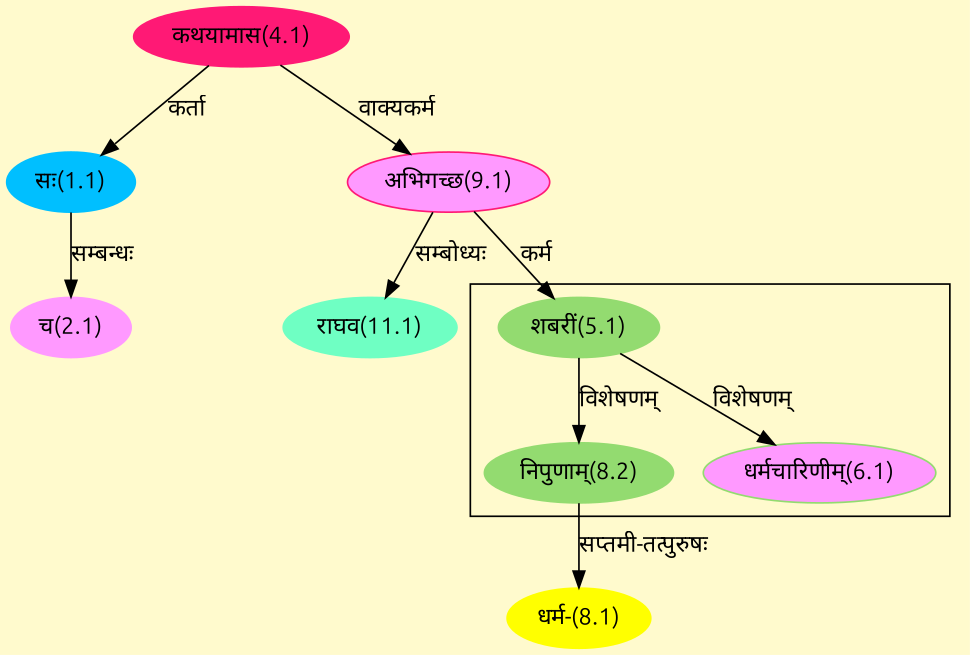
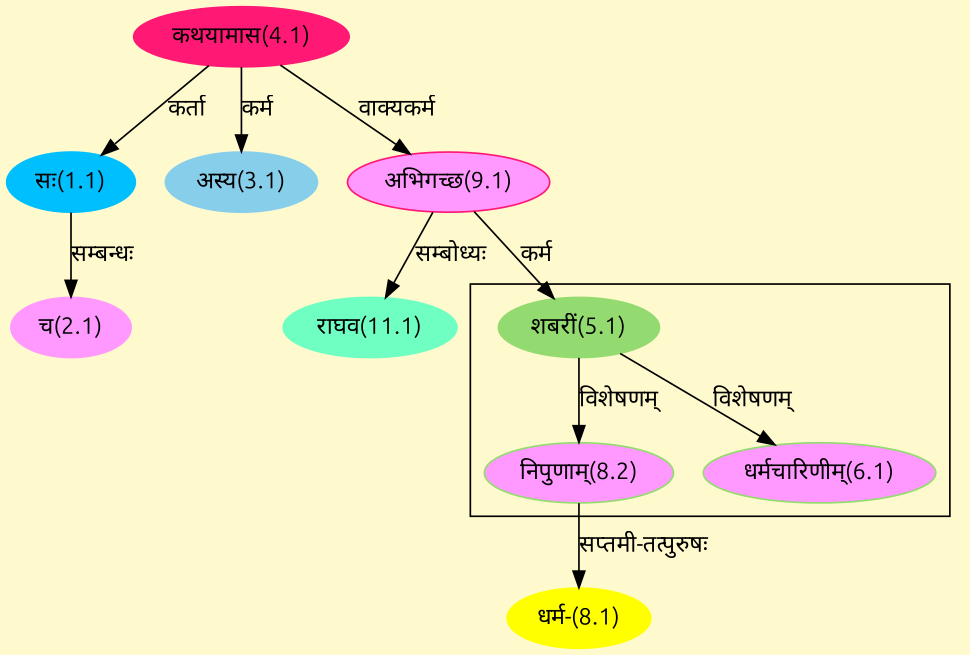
none -> (241, 182)
(579, 473) -> (579, 473)
